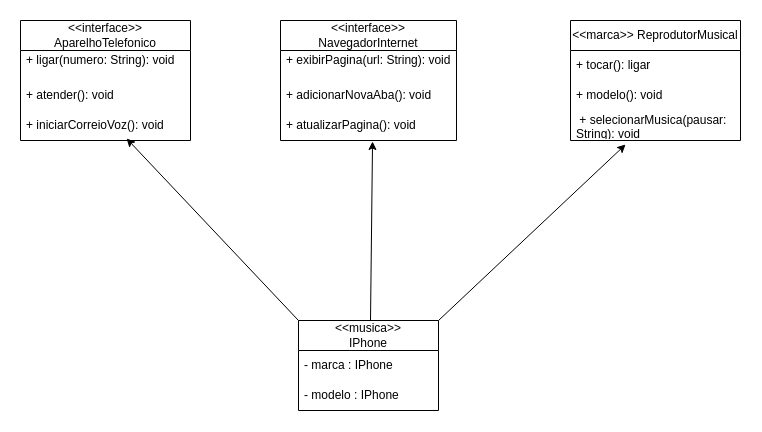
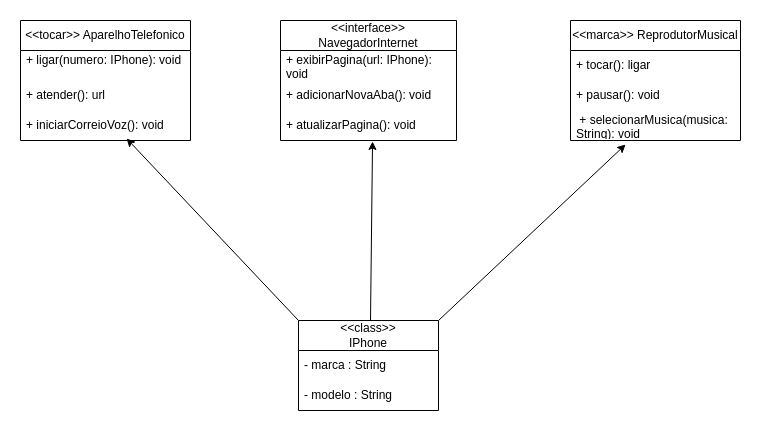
(106, 36) -> (106, 36)
(107, 66) -> (107, 66)
(370, 66) -> (370, 66)
(77, 96) -> (74, 96)
(622, 96) -> (624, 96)
(657, 126) -> (657, 126)
(369, 336) -> (369, 336)
(352, 366) -> (350, 366)
(354, 396) -> (352, 396)
